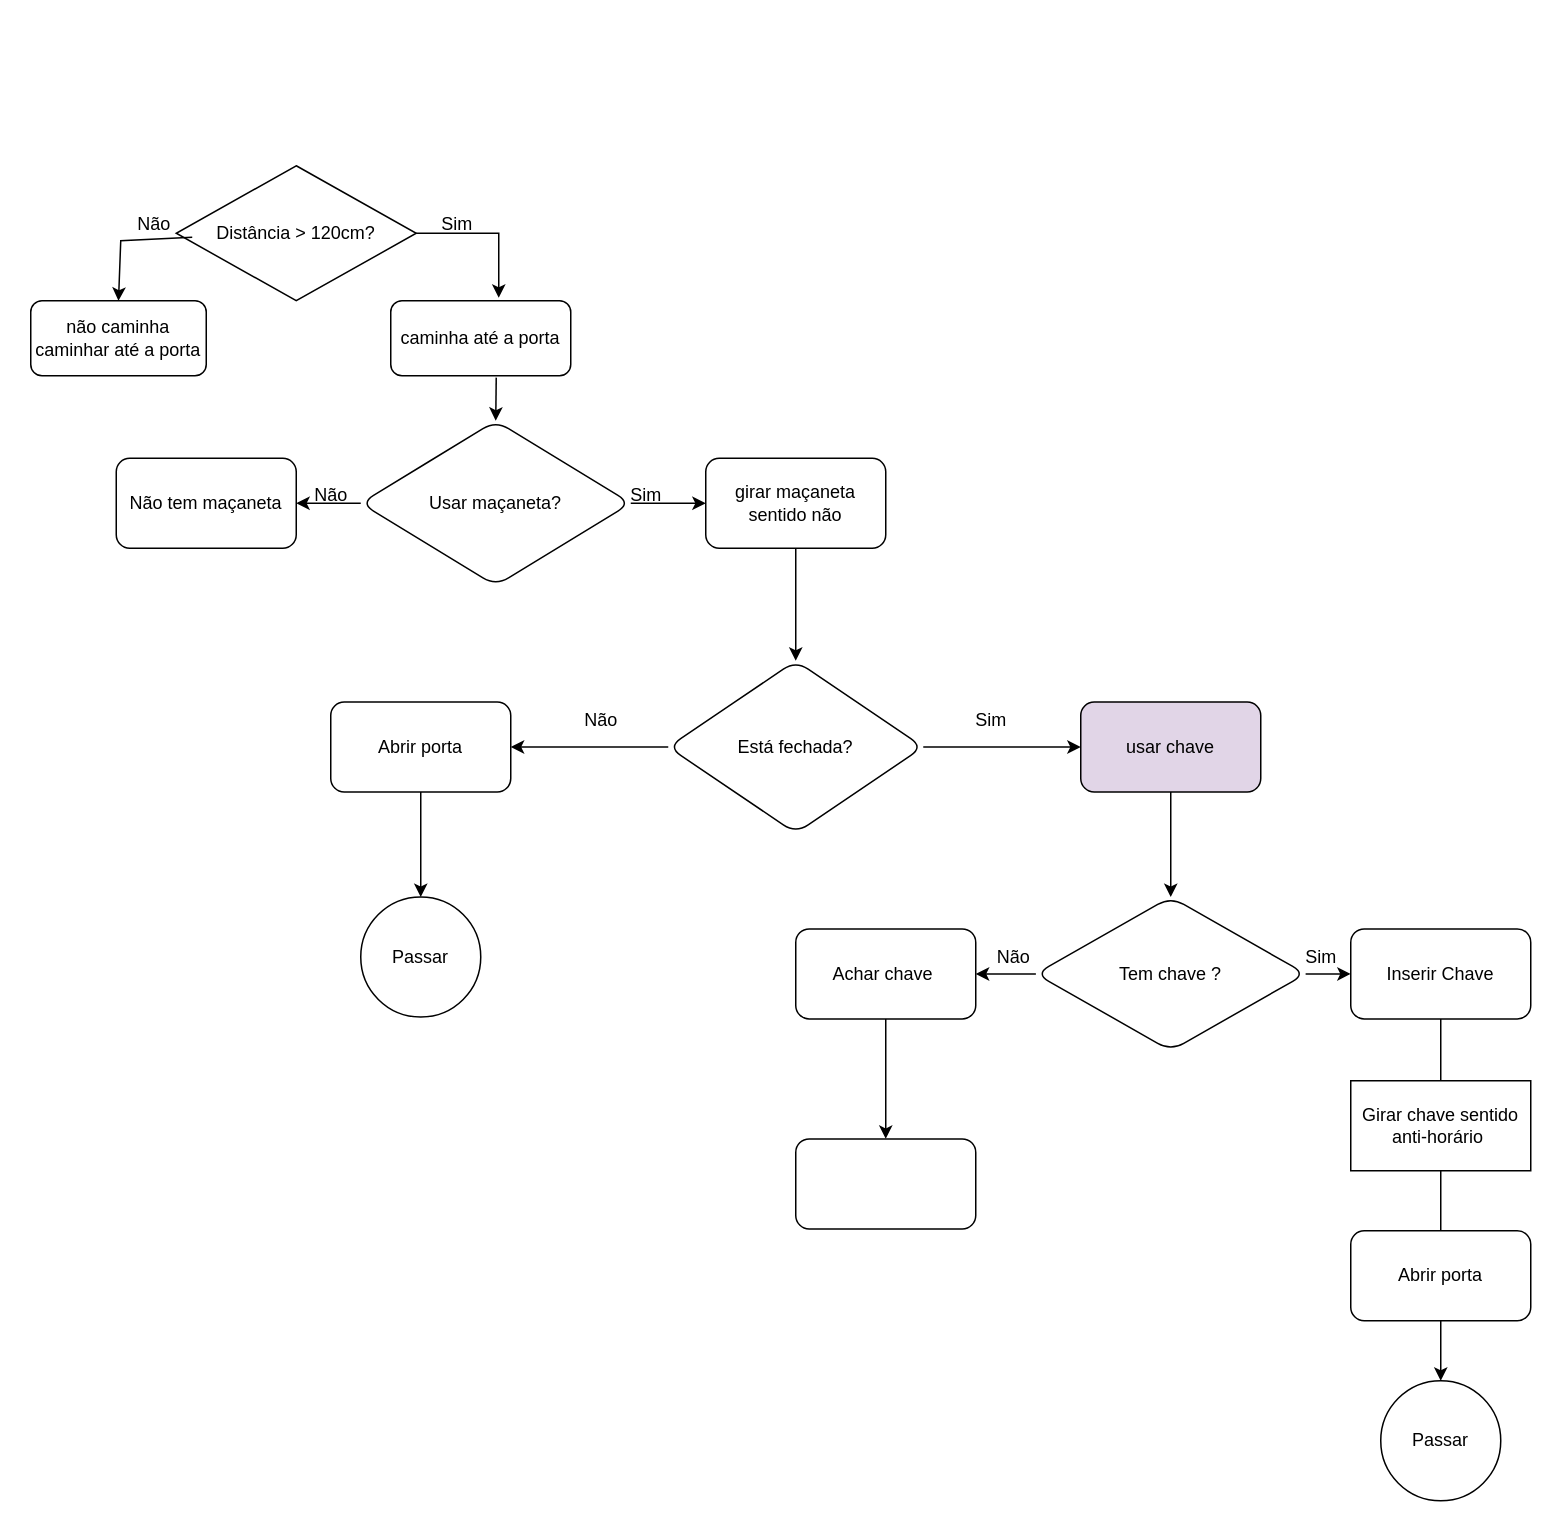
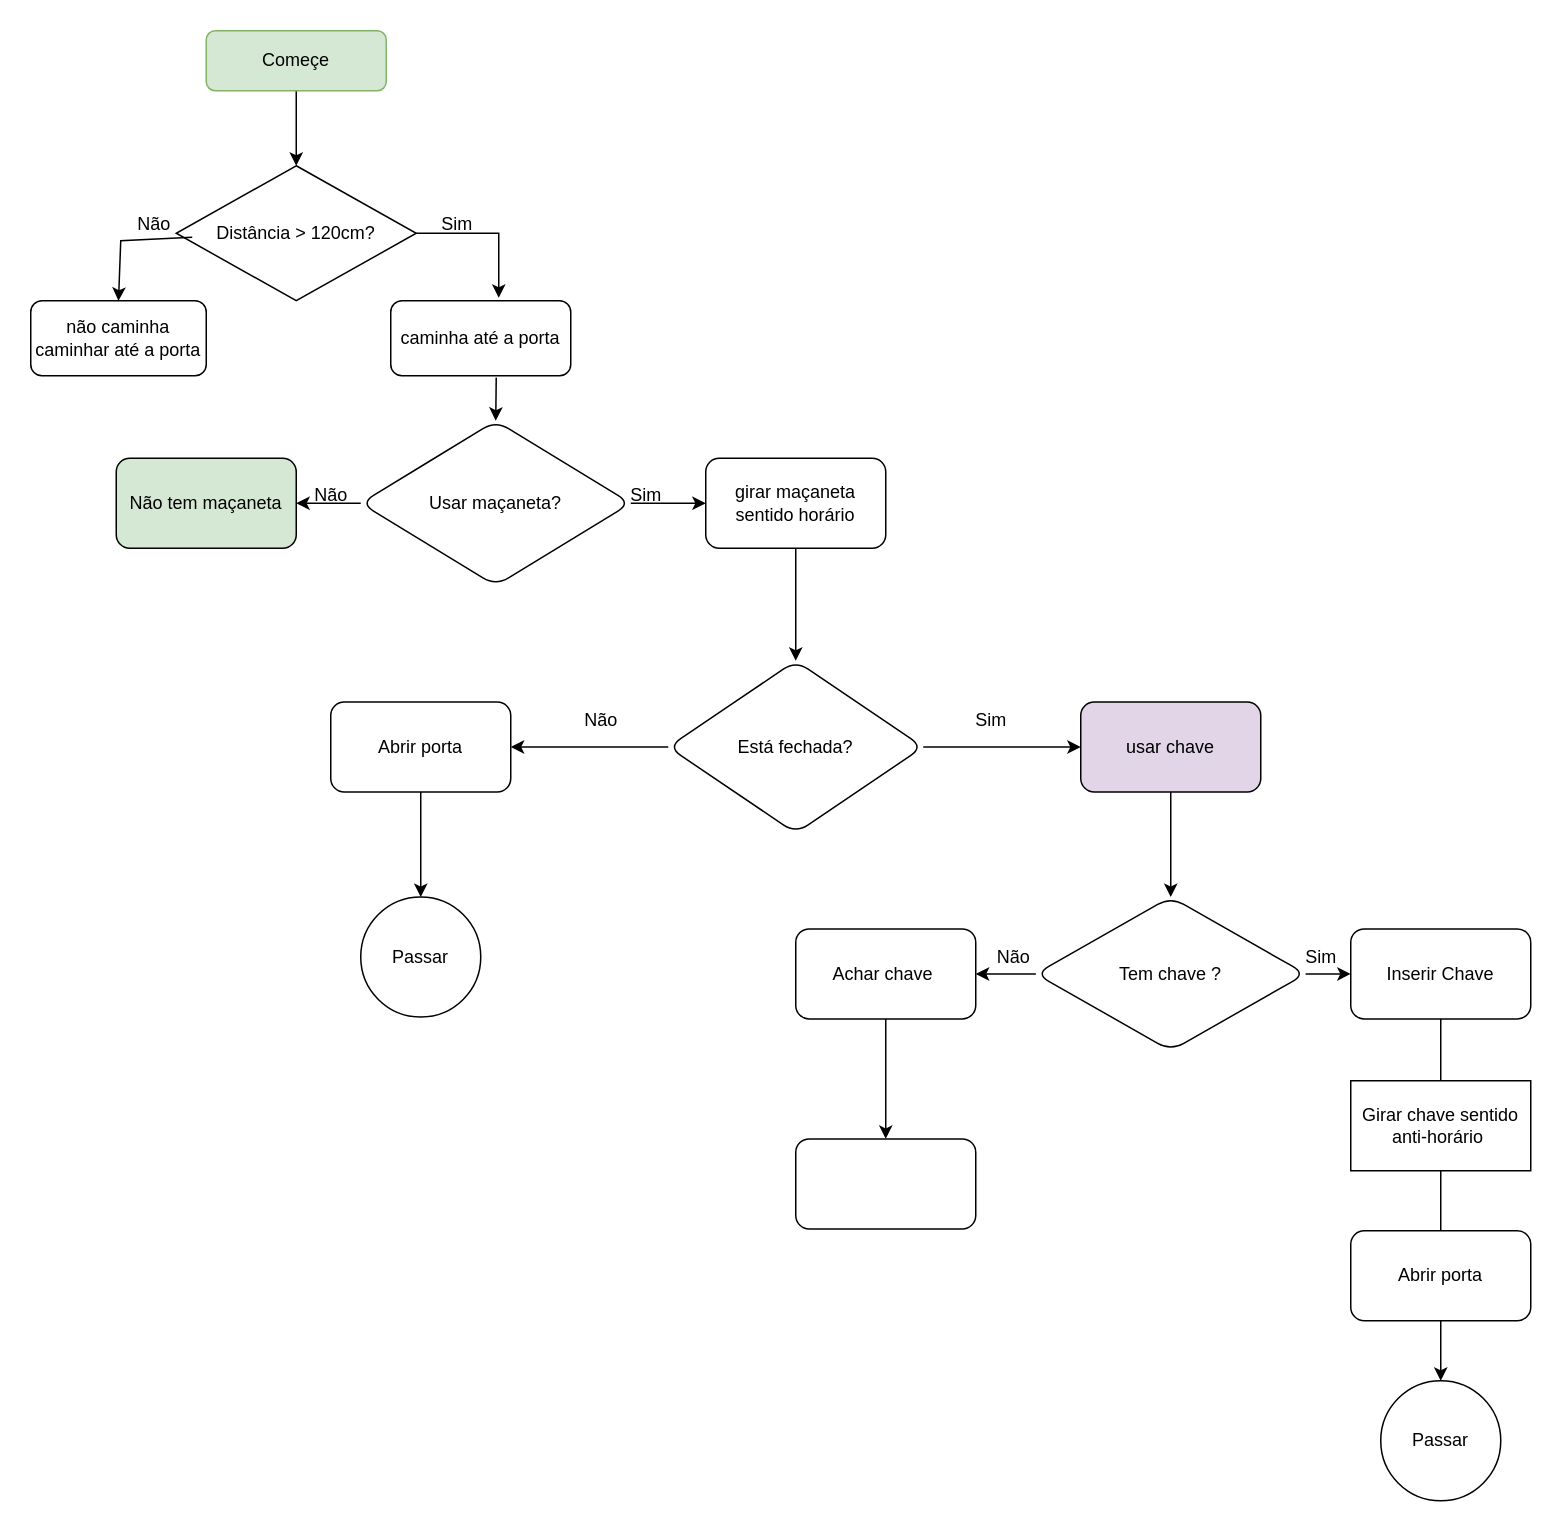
none -> (296, 61)
none -> (296, 123)
(206, 503) -> (206, 503)
(796, 503) -> (796, 503)
